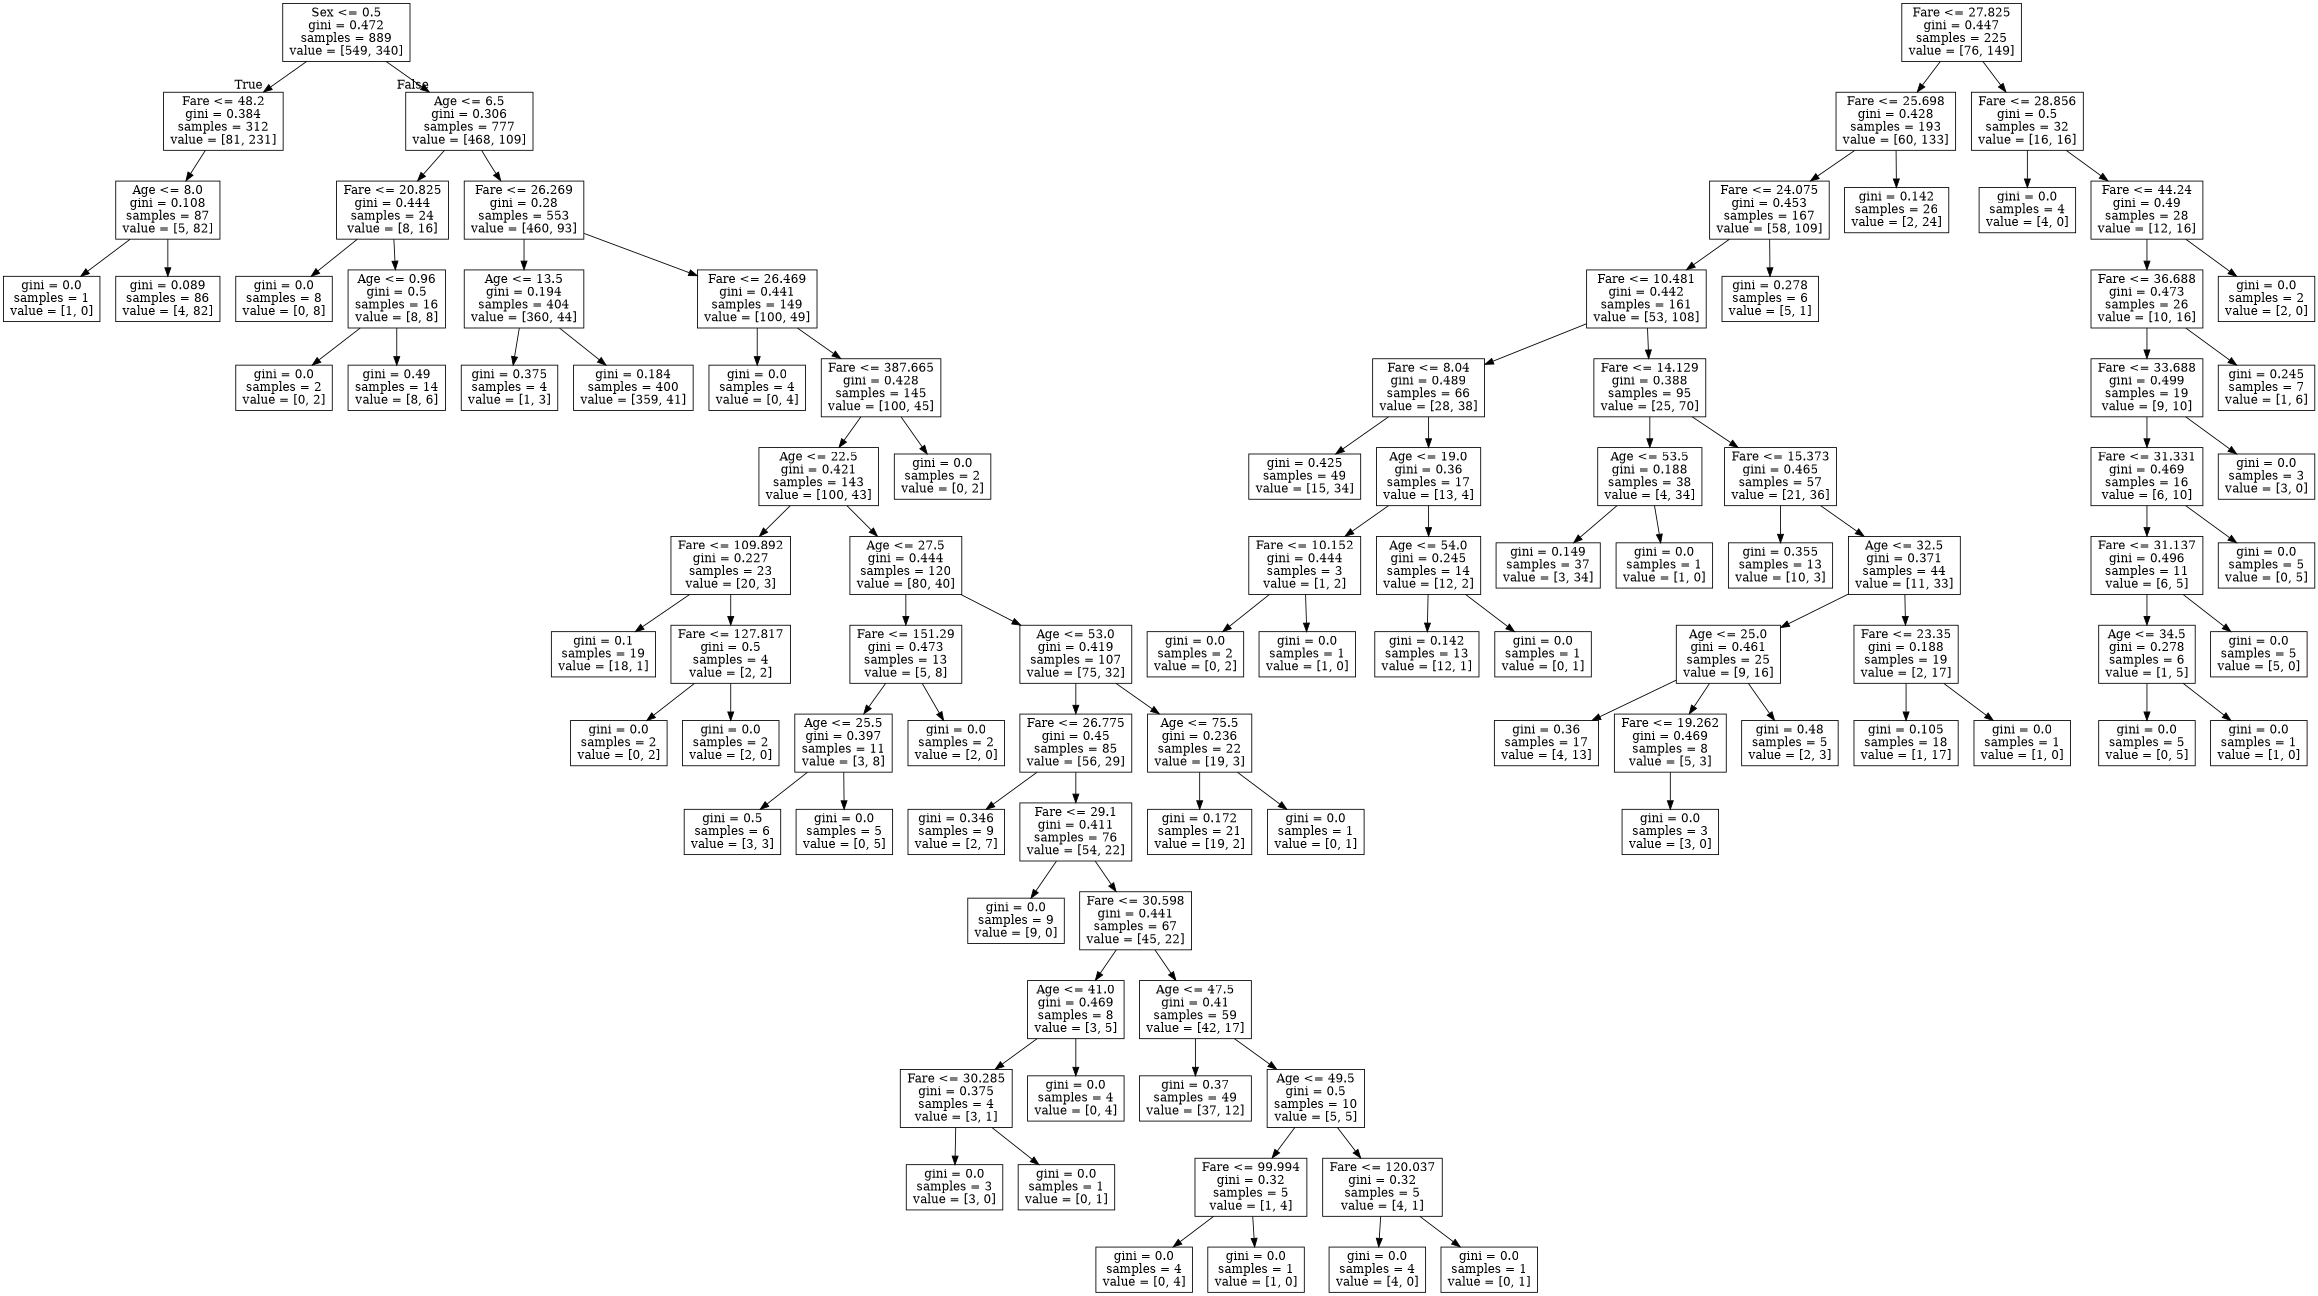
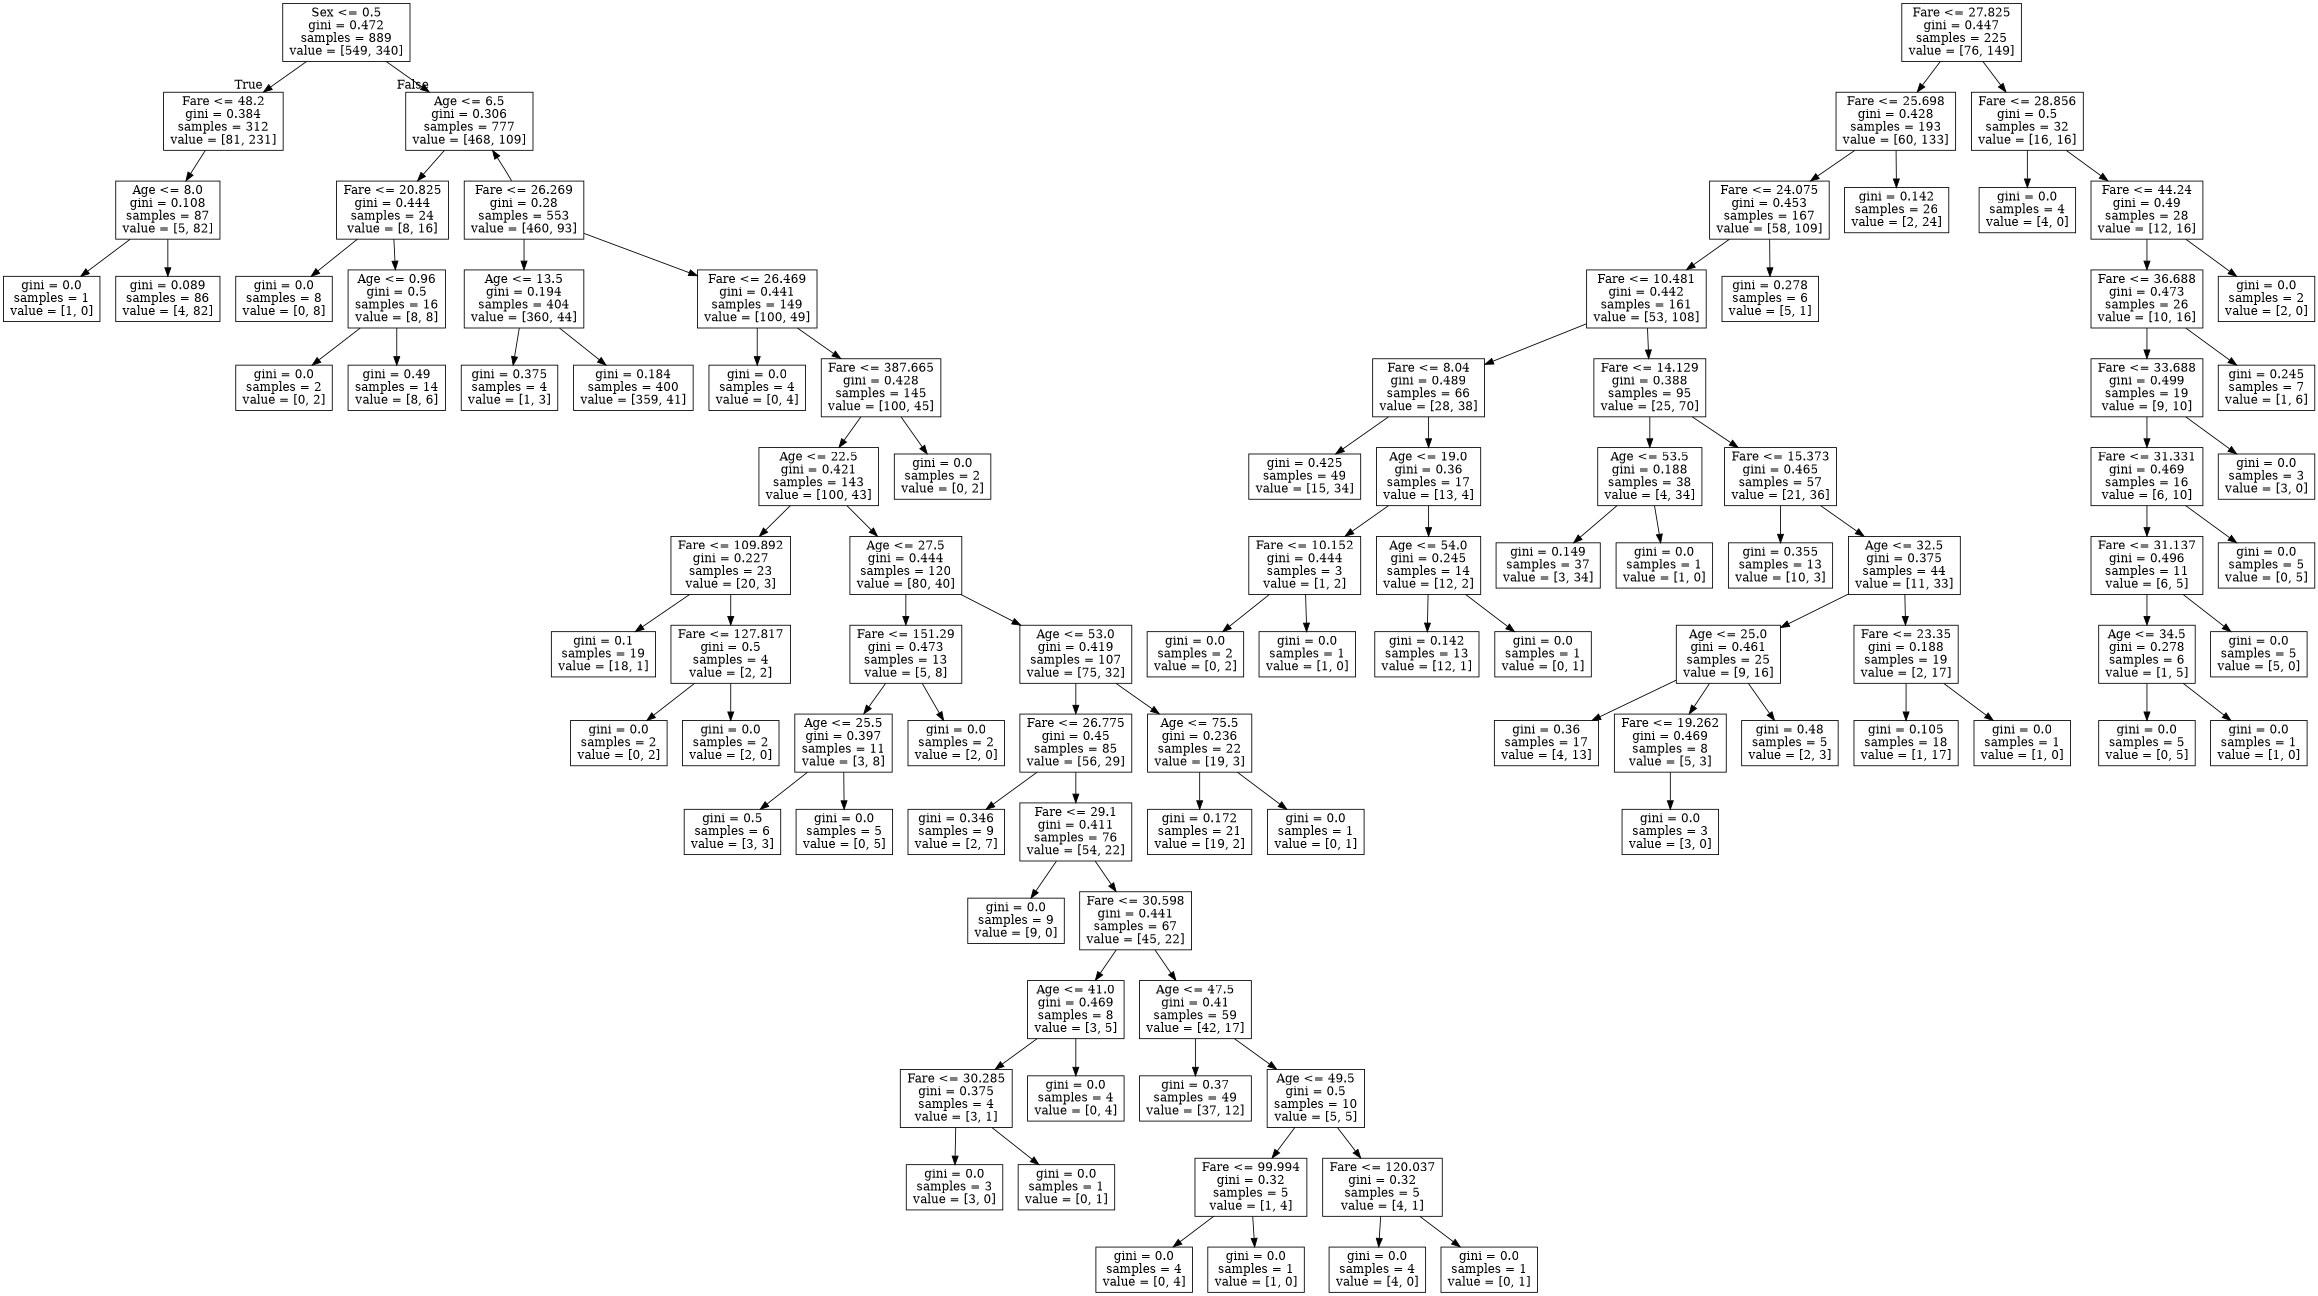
(489, 162) -> (505, 169)
(1904, 565) -> (1904, 565)
